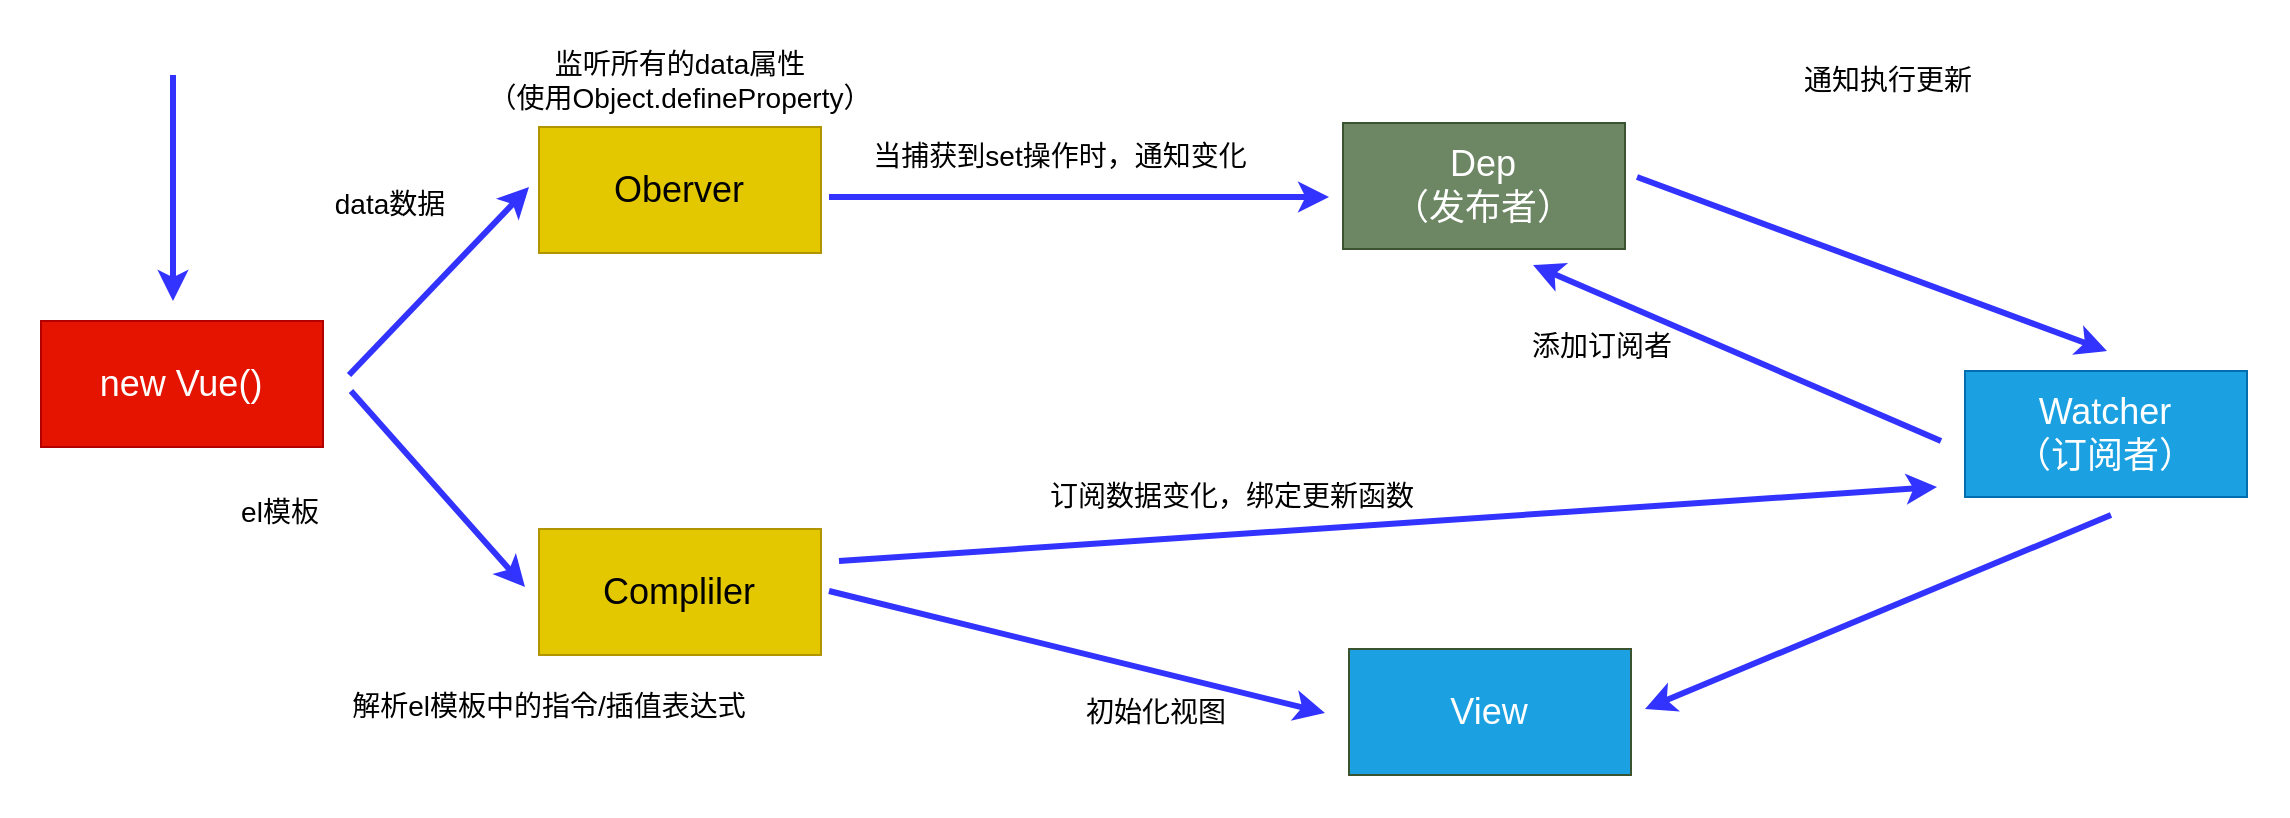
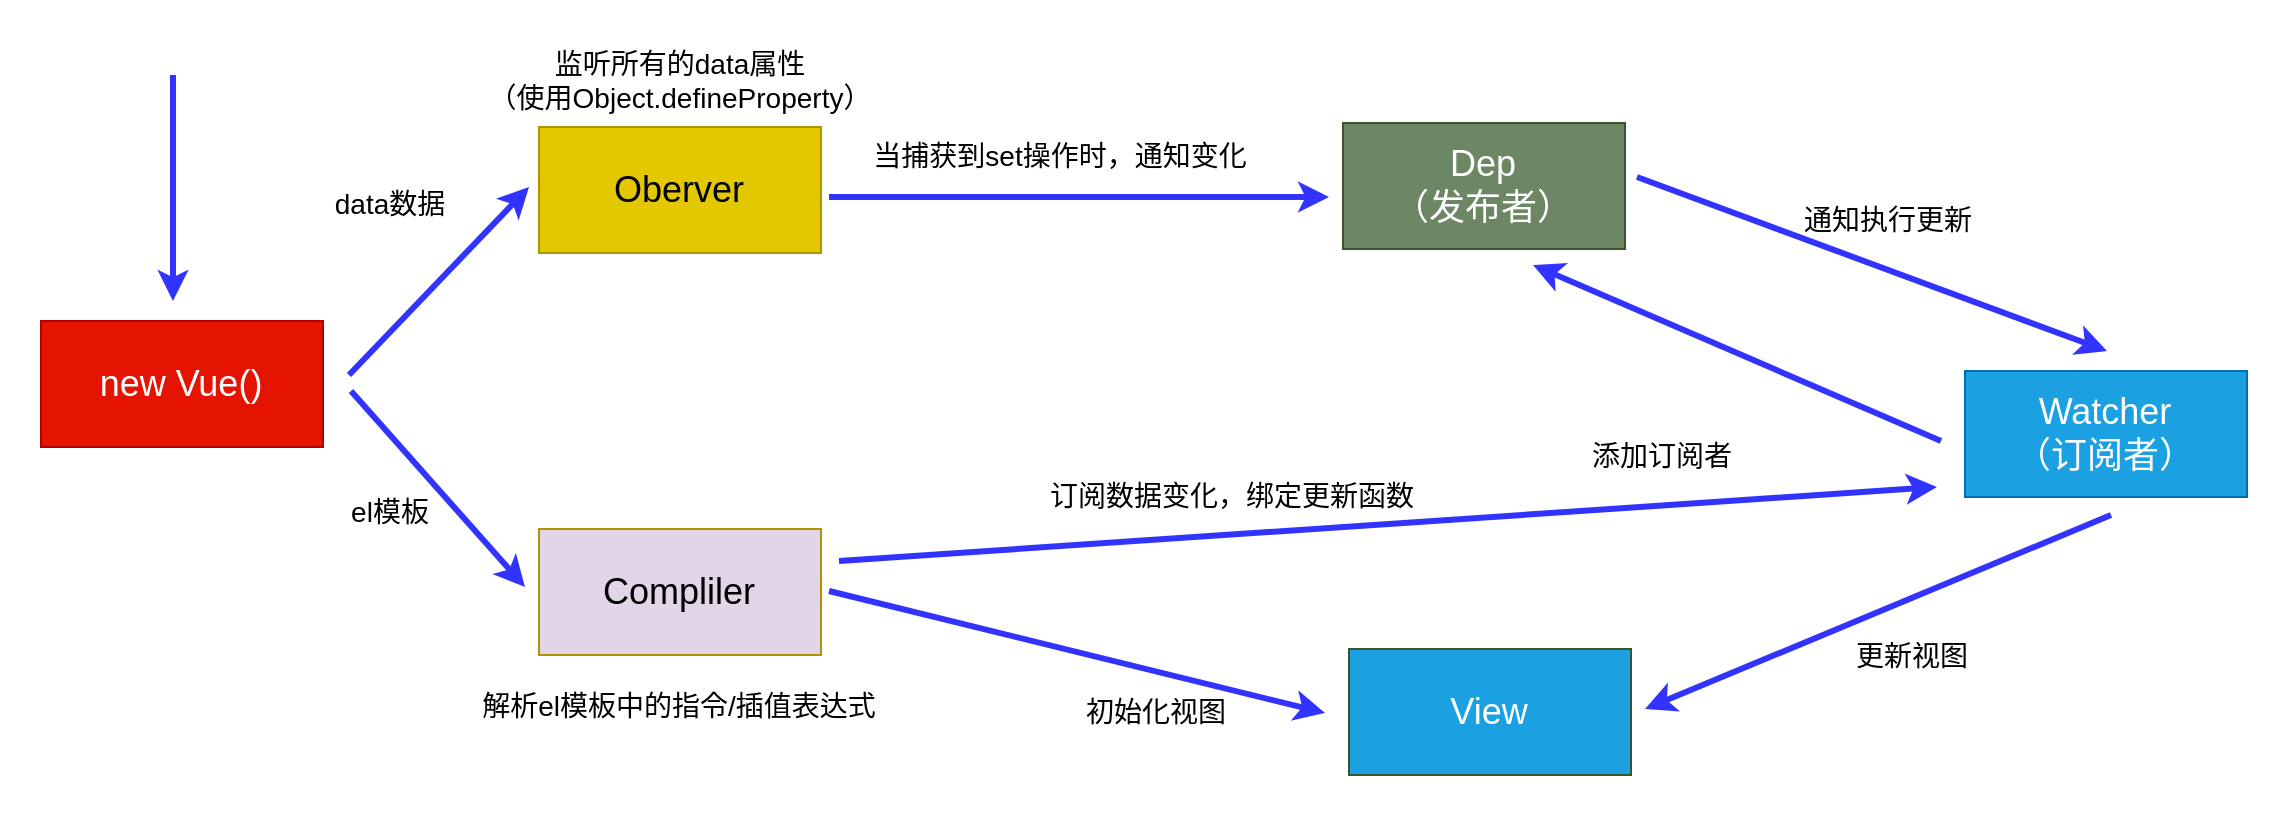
(1889, 82) -> (1889, 222)
(1603, 347) -> (1663, 457)
(281, 513) -> (391, 513)
(680, 592) -> (680, 592)
none -> (1913, 657)
(550, 706) -> (680, 706)
